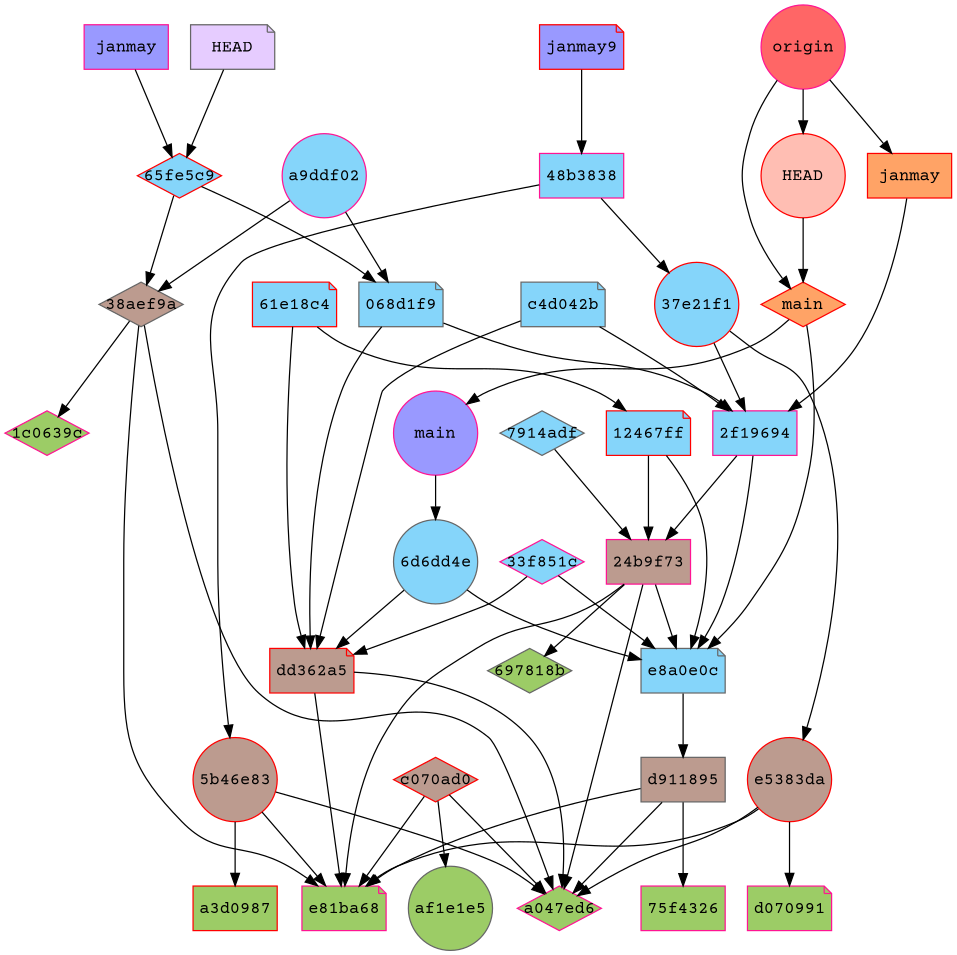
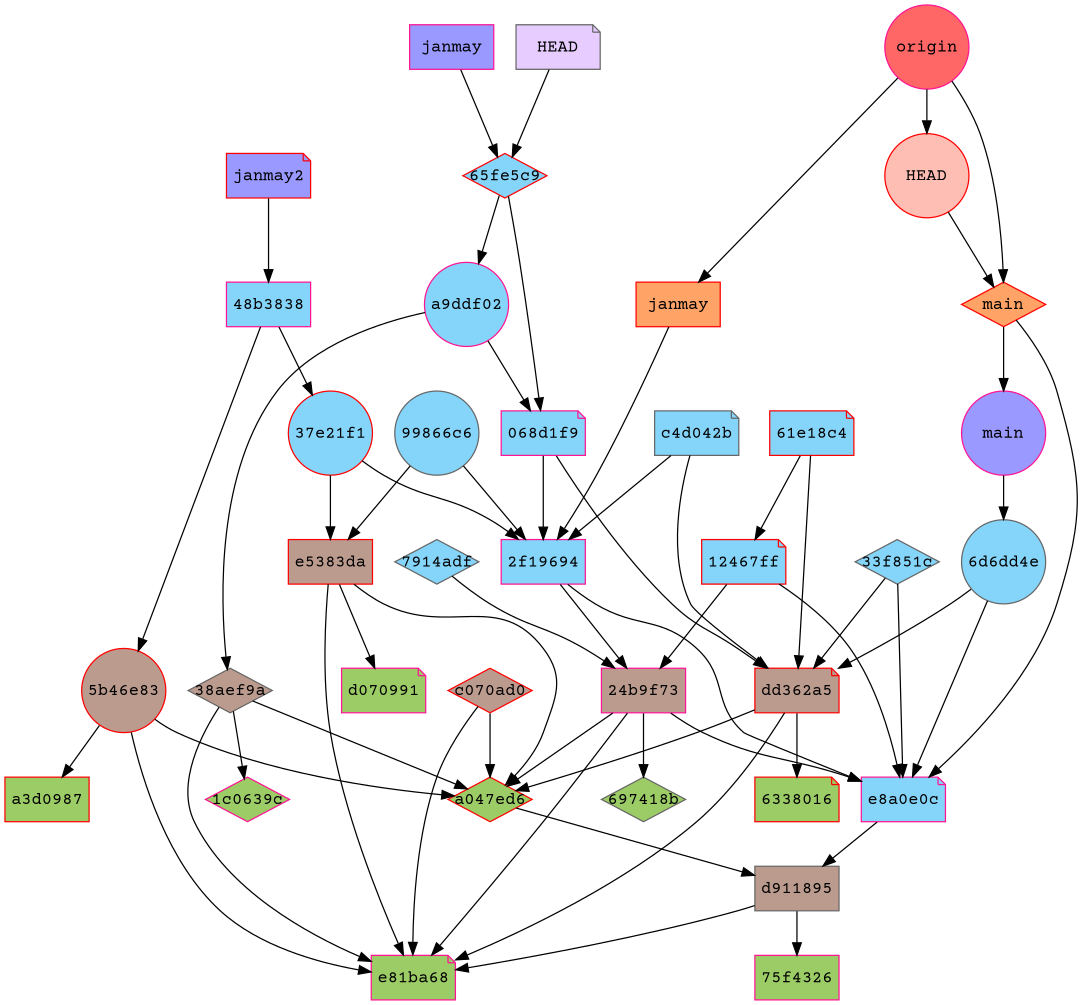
(582, 47) -> (269, 176)
(162, 234) -> (491, 224)
(401, 304) -> (543, 433)
none -> (437, 433)
(542, 562) -> (897, 562)
(530, 671) -> (643, 799)
(683, 671) -> (903, 799)
(790, 780) -> (330, 562)
none -> (797, 799)
(628, 837) -> (629, 840)
(450, 908) -> none
(559, 908) -> (490, 799)
